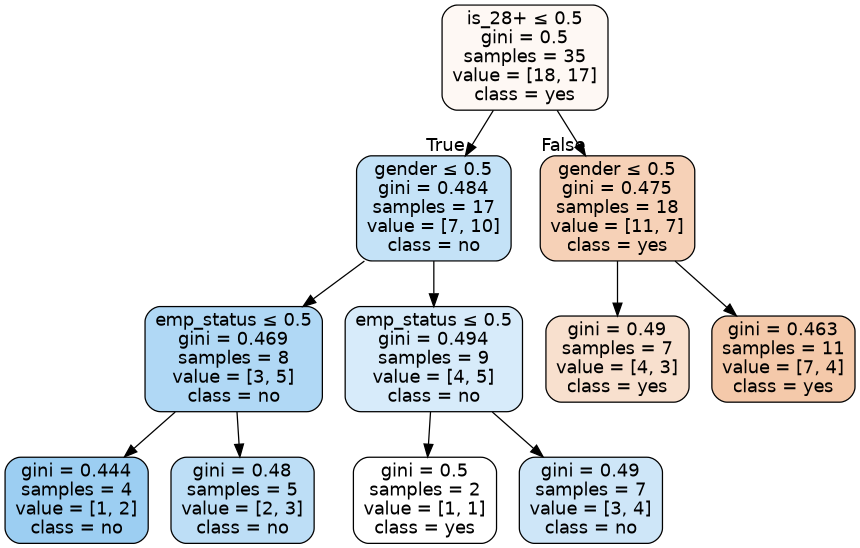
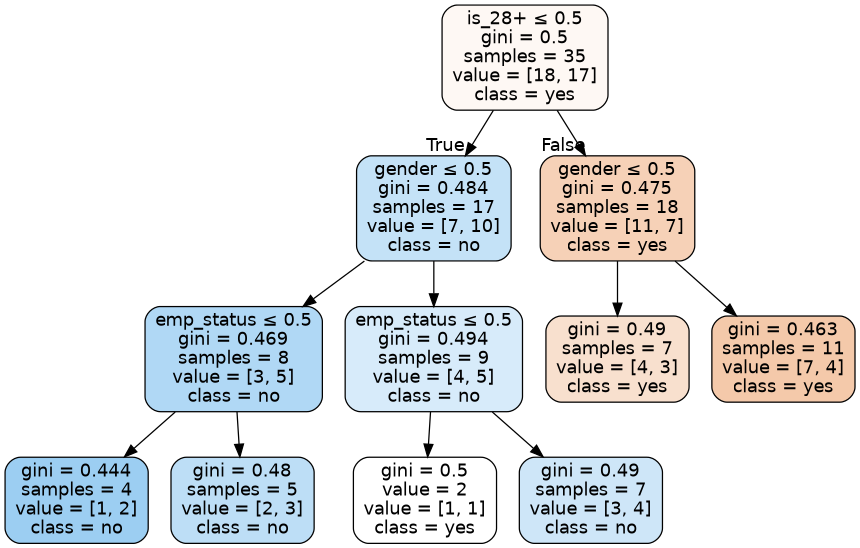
(425, 490) -> (425, 490)
